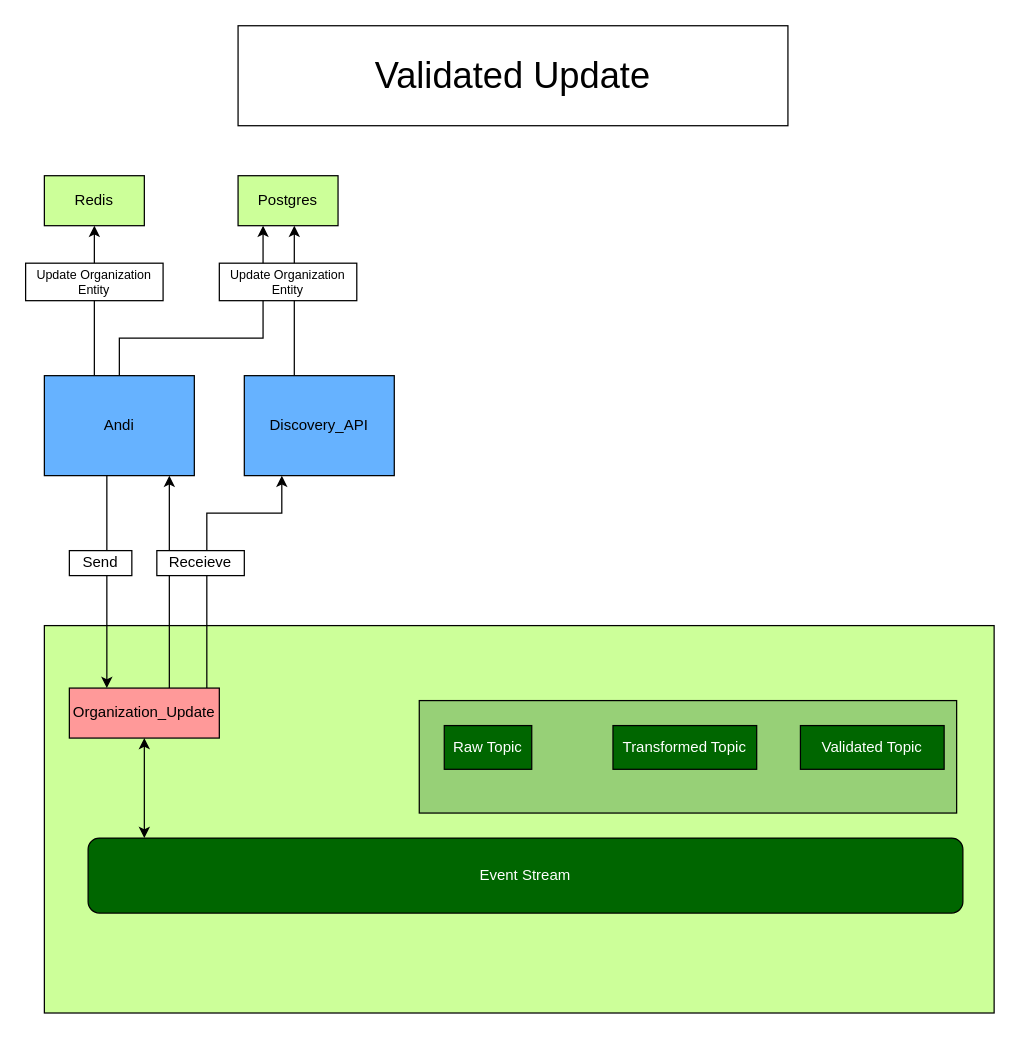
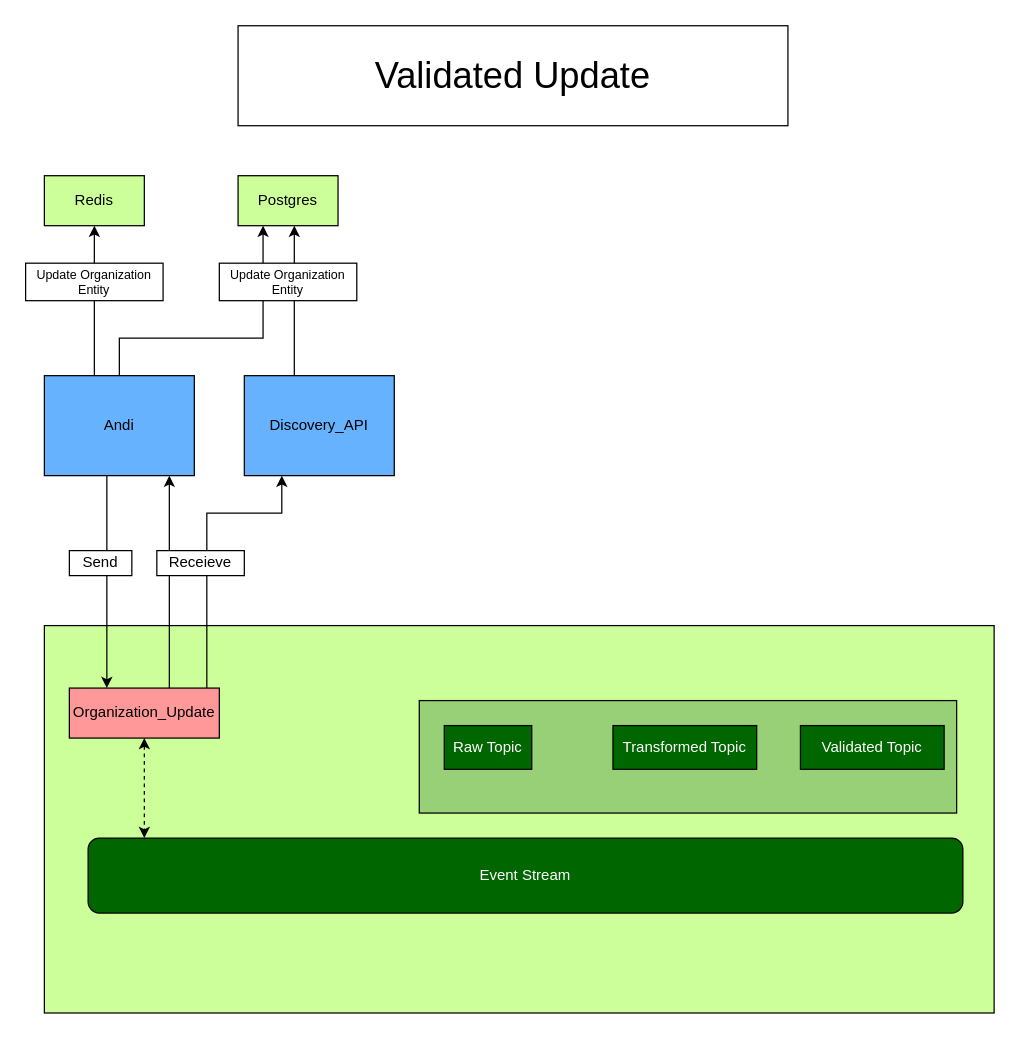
(144, 788) -> (144, 788)
